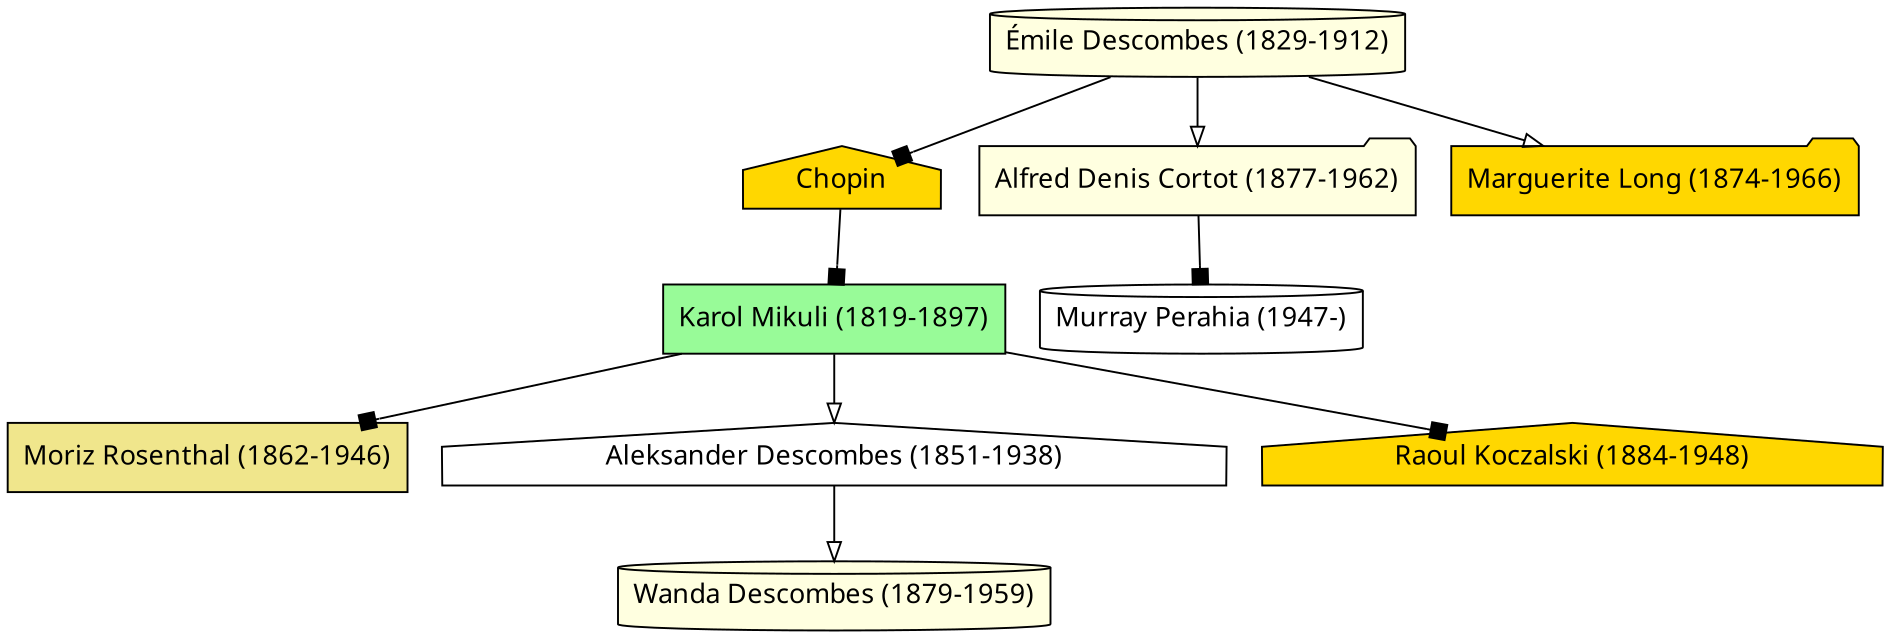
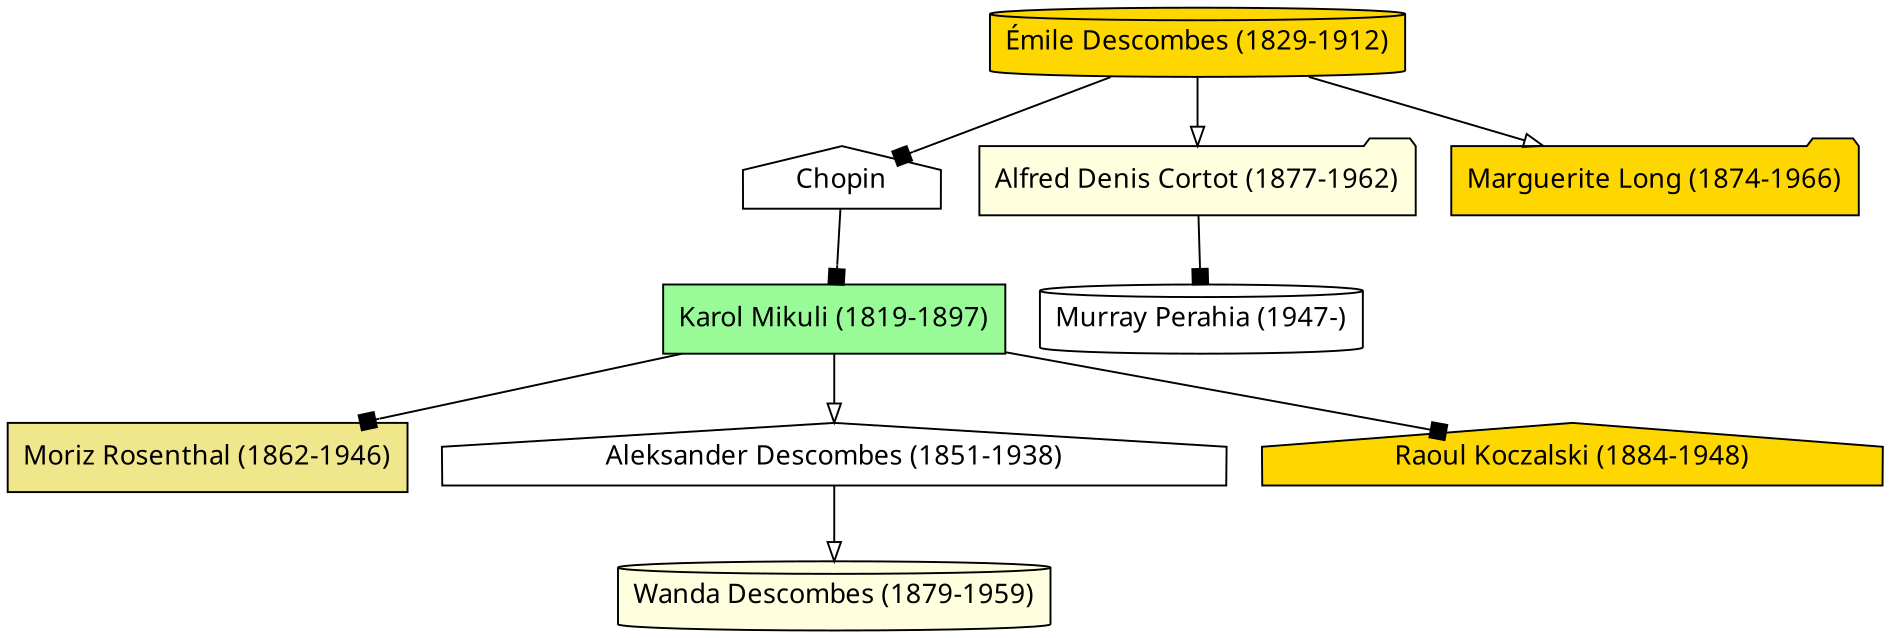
(1198, 42) -> (1198, 42)
(842, 181) -> (842, 181)
